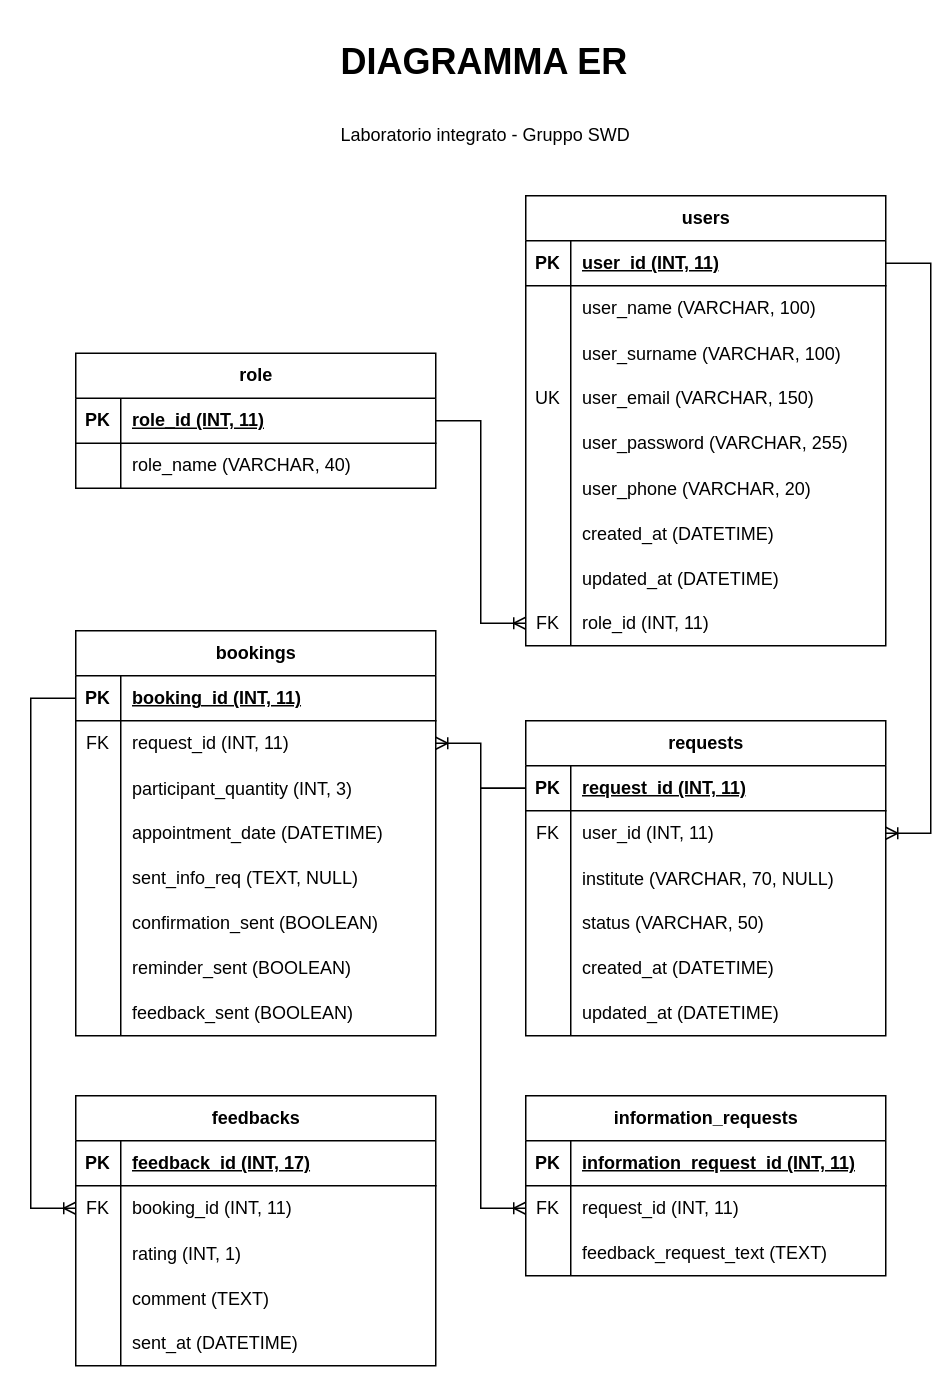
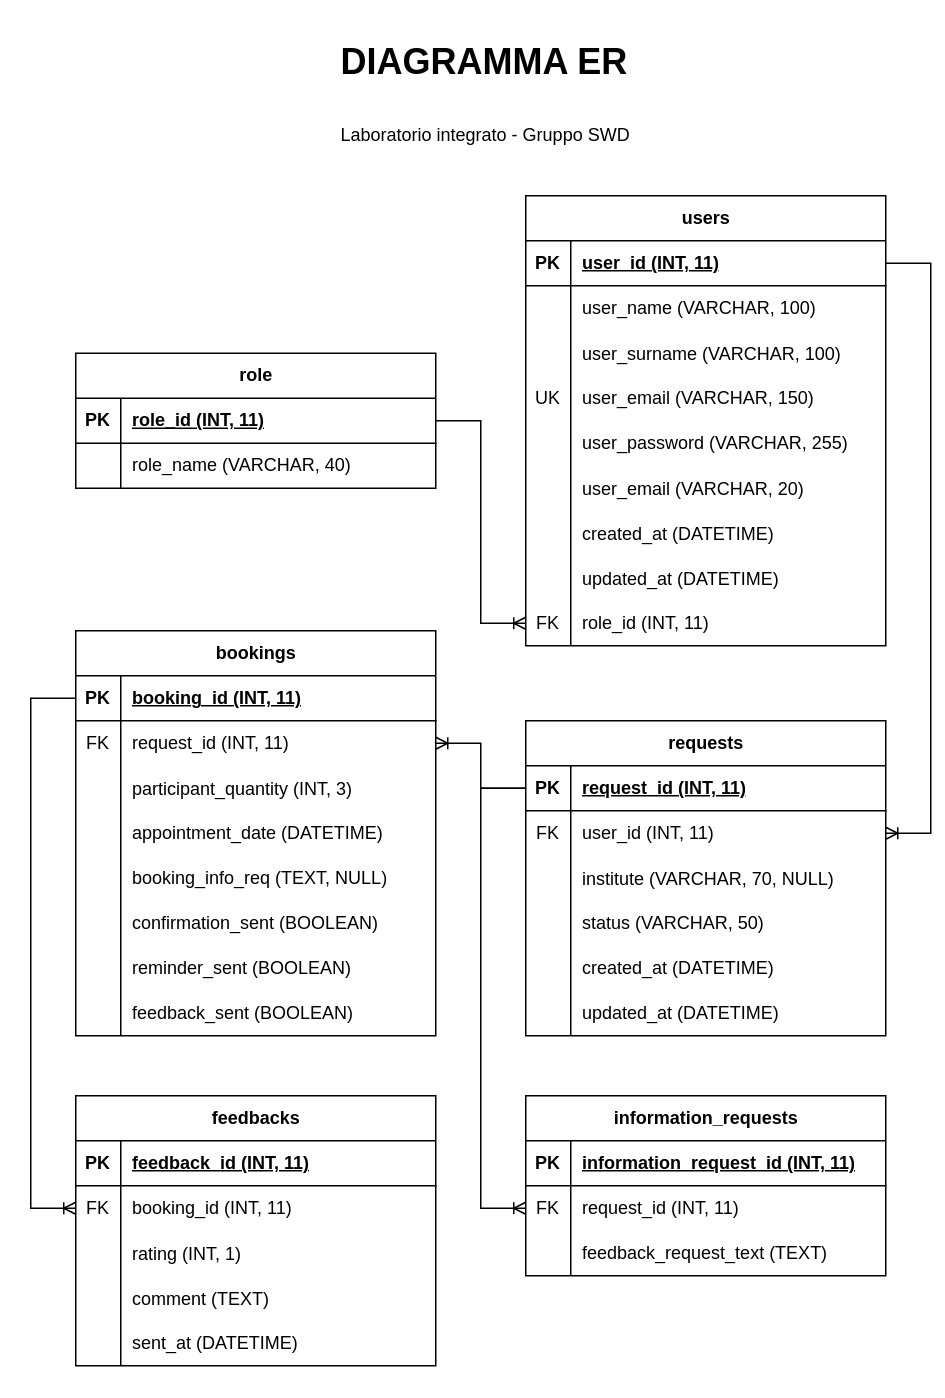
(696, 489) -> (691, 489)
(254, 878) -> (267, 878)
(232, 1163) -> (232, 1163)
